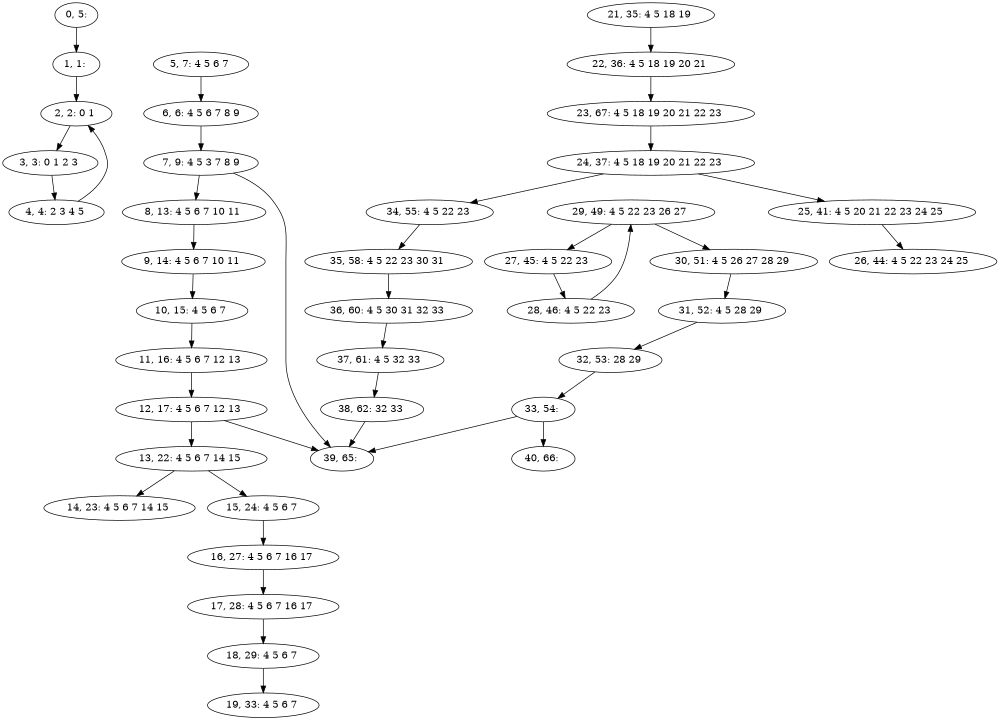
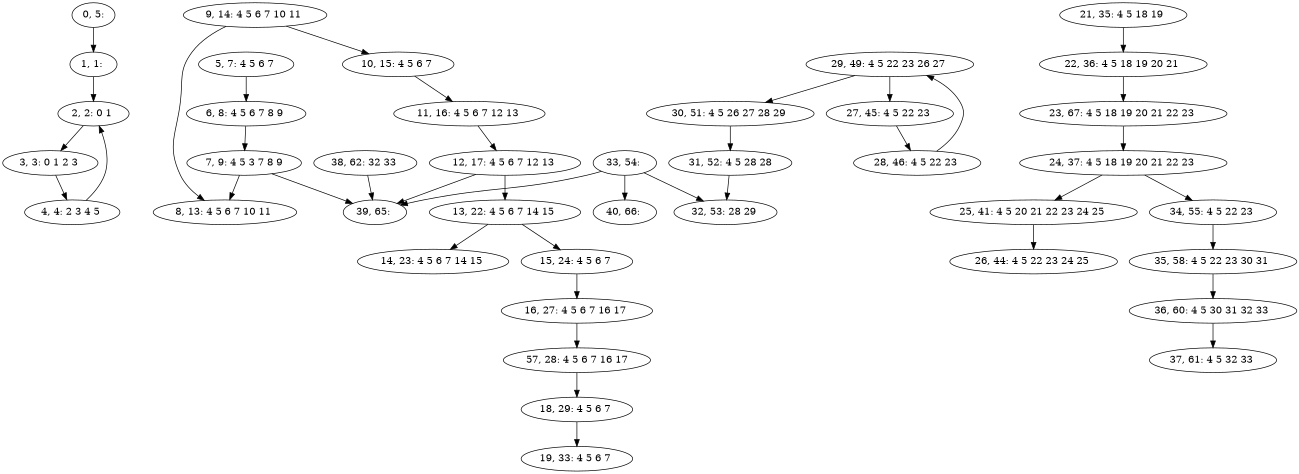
(201, 114) -> (246, 114)
(194, 234) -> (180, 106)
(722, 311) -> (730, 163)
(377, 381) -> none
(579, 383) -> (671, 185)
(263, 607) -> (577, 360)
